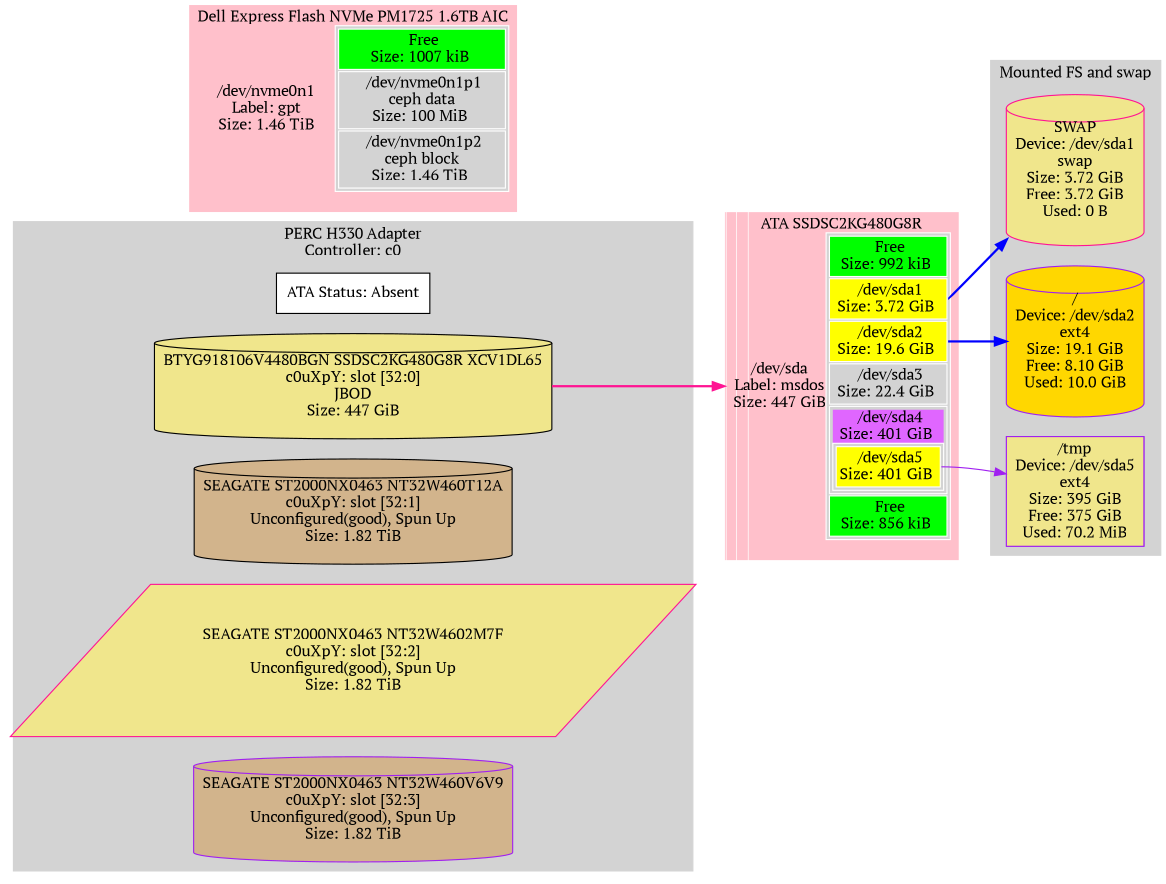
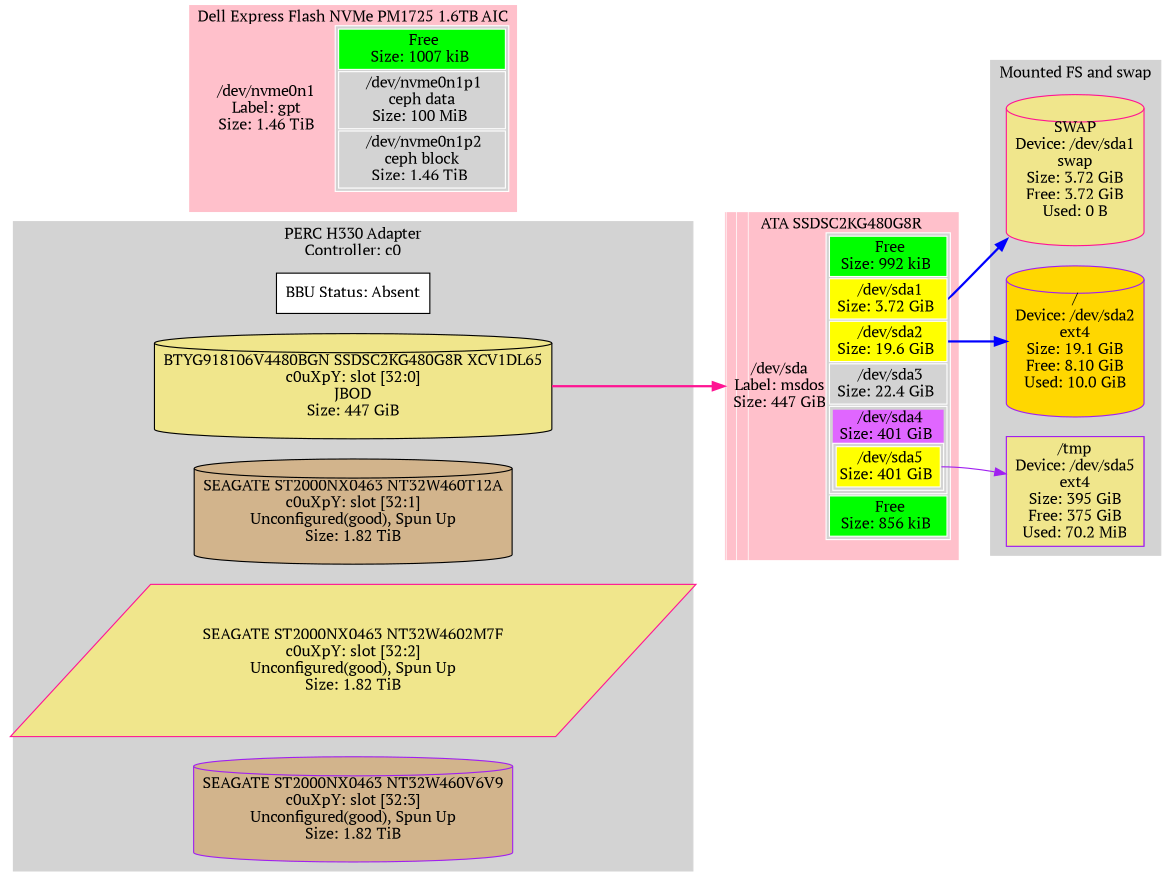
(353, 293) -> (353, 293)
